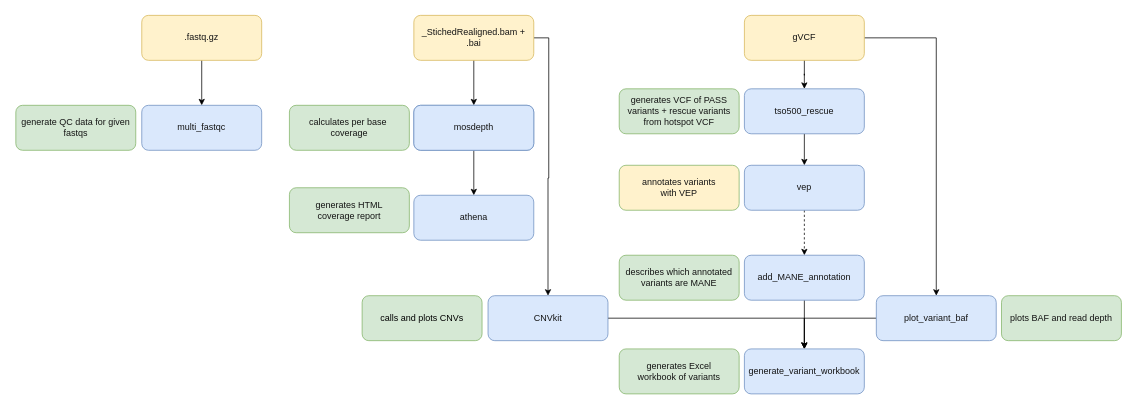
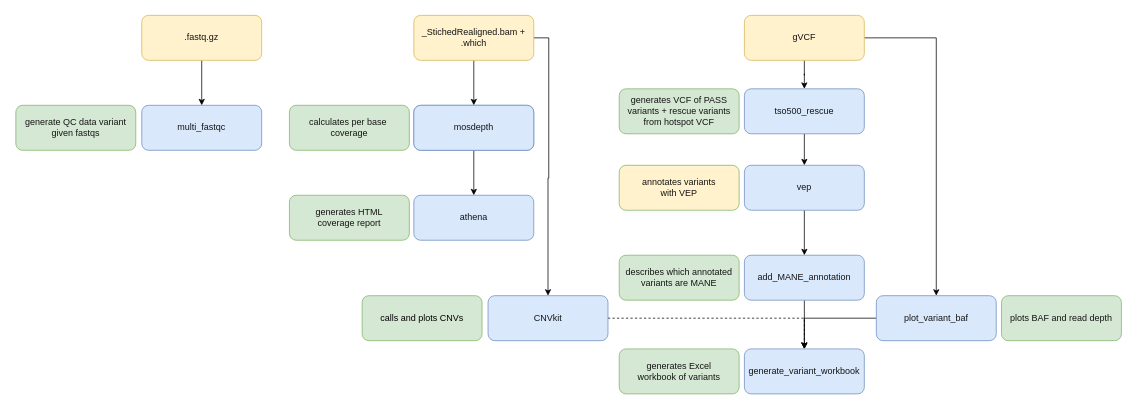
(474, 38) -> (474, 38)
(75, 128) -> (75, 128)
(349, 210) -> (349, 218)
(804, 230) -> (804, 230)
(705, 318) -> (705, 318)
